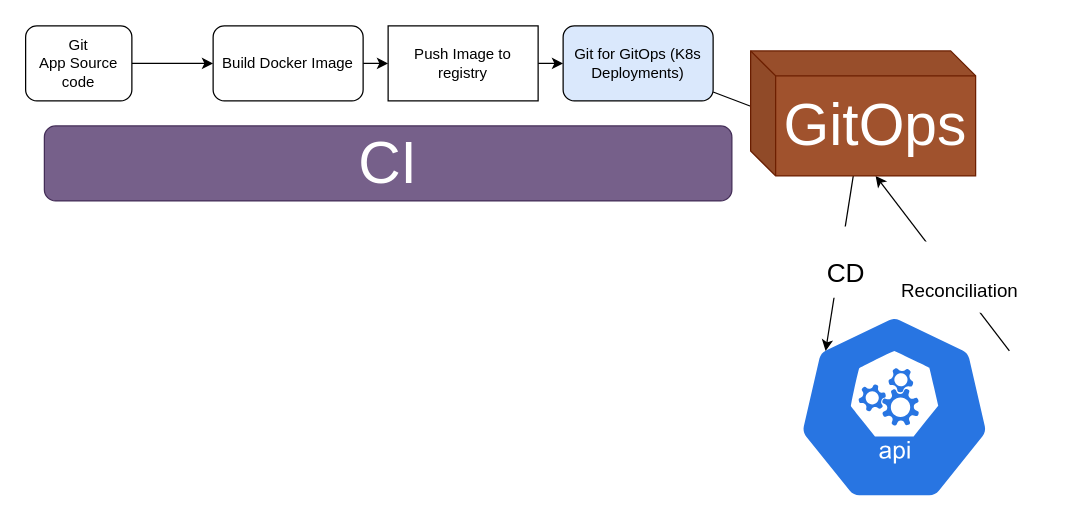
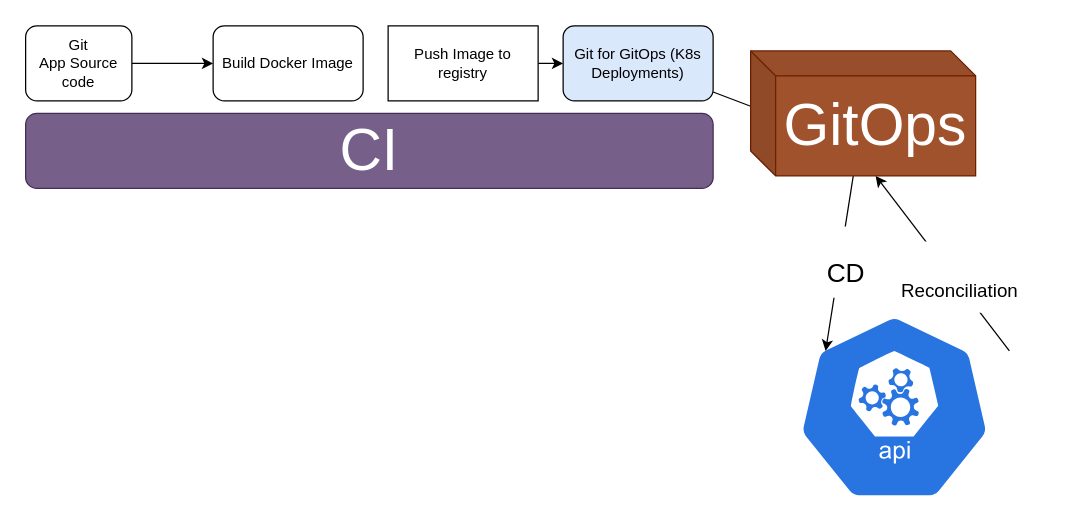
(371, 63) -> none
(388, 163) -> (369, 151)
